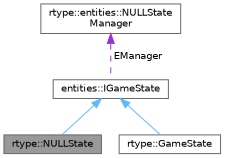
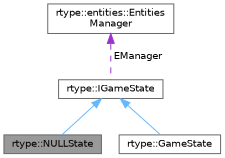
(111, 19) -> (111, 19)
(111, 89) -> (111, 89)
